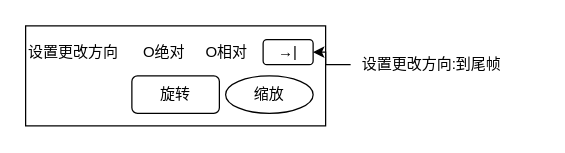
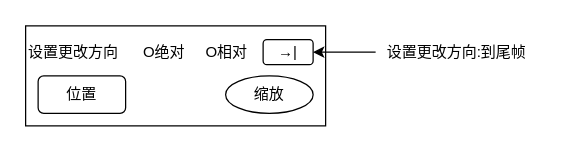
(432, 64) -> (457, 52)
none -> (82, 94)
(176, 94) -> none
